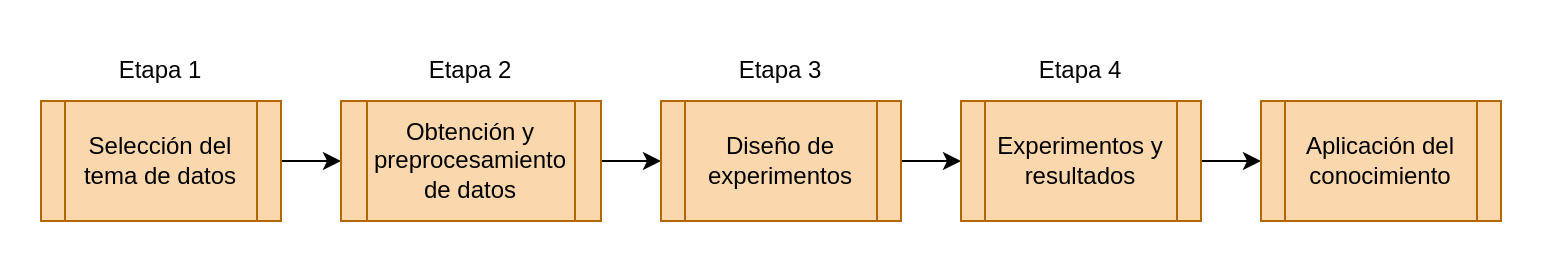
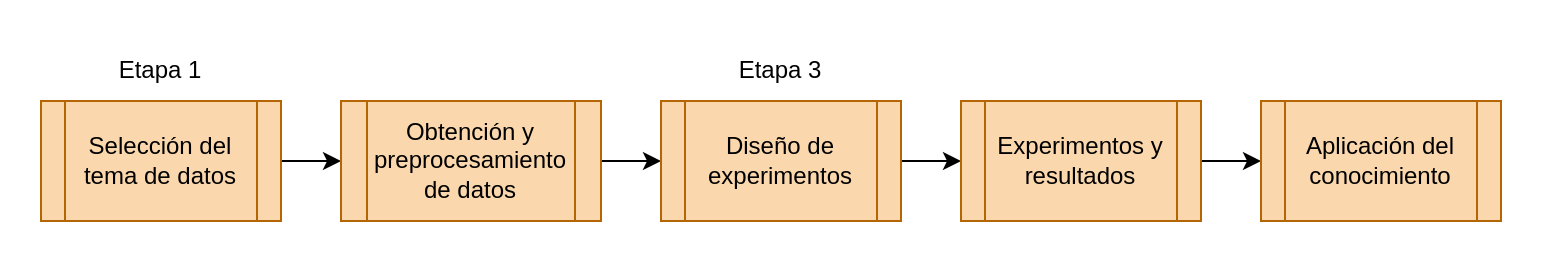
(471, 71) -> none
(1081, 71) -> none
